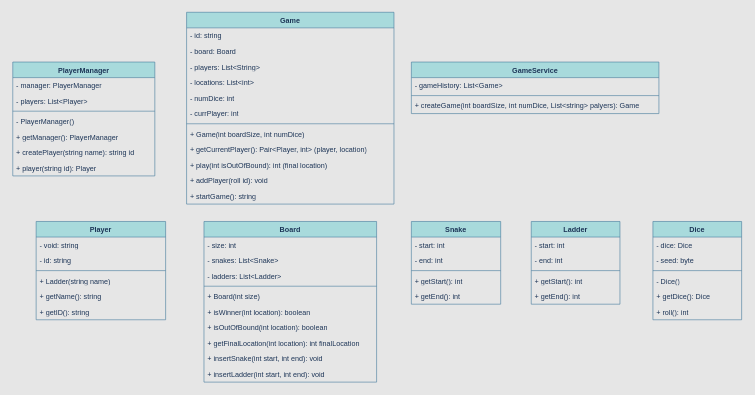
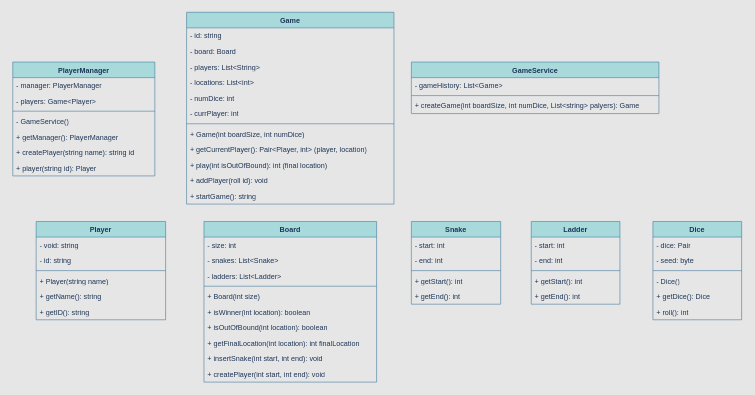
(57, 102) -> (58, 102)
(48, 122) -> (44, 122)
(676, 246) -> (676, 246)
(79, 282) -> (78, 282)
(278, 375) -> (278, 375)
